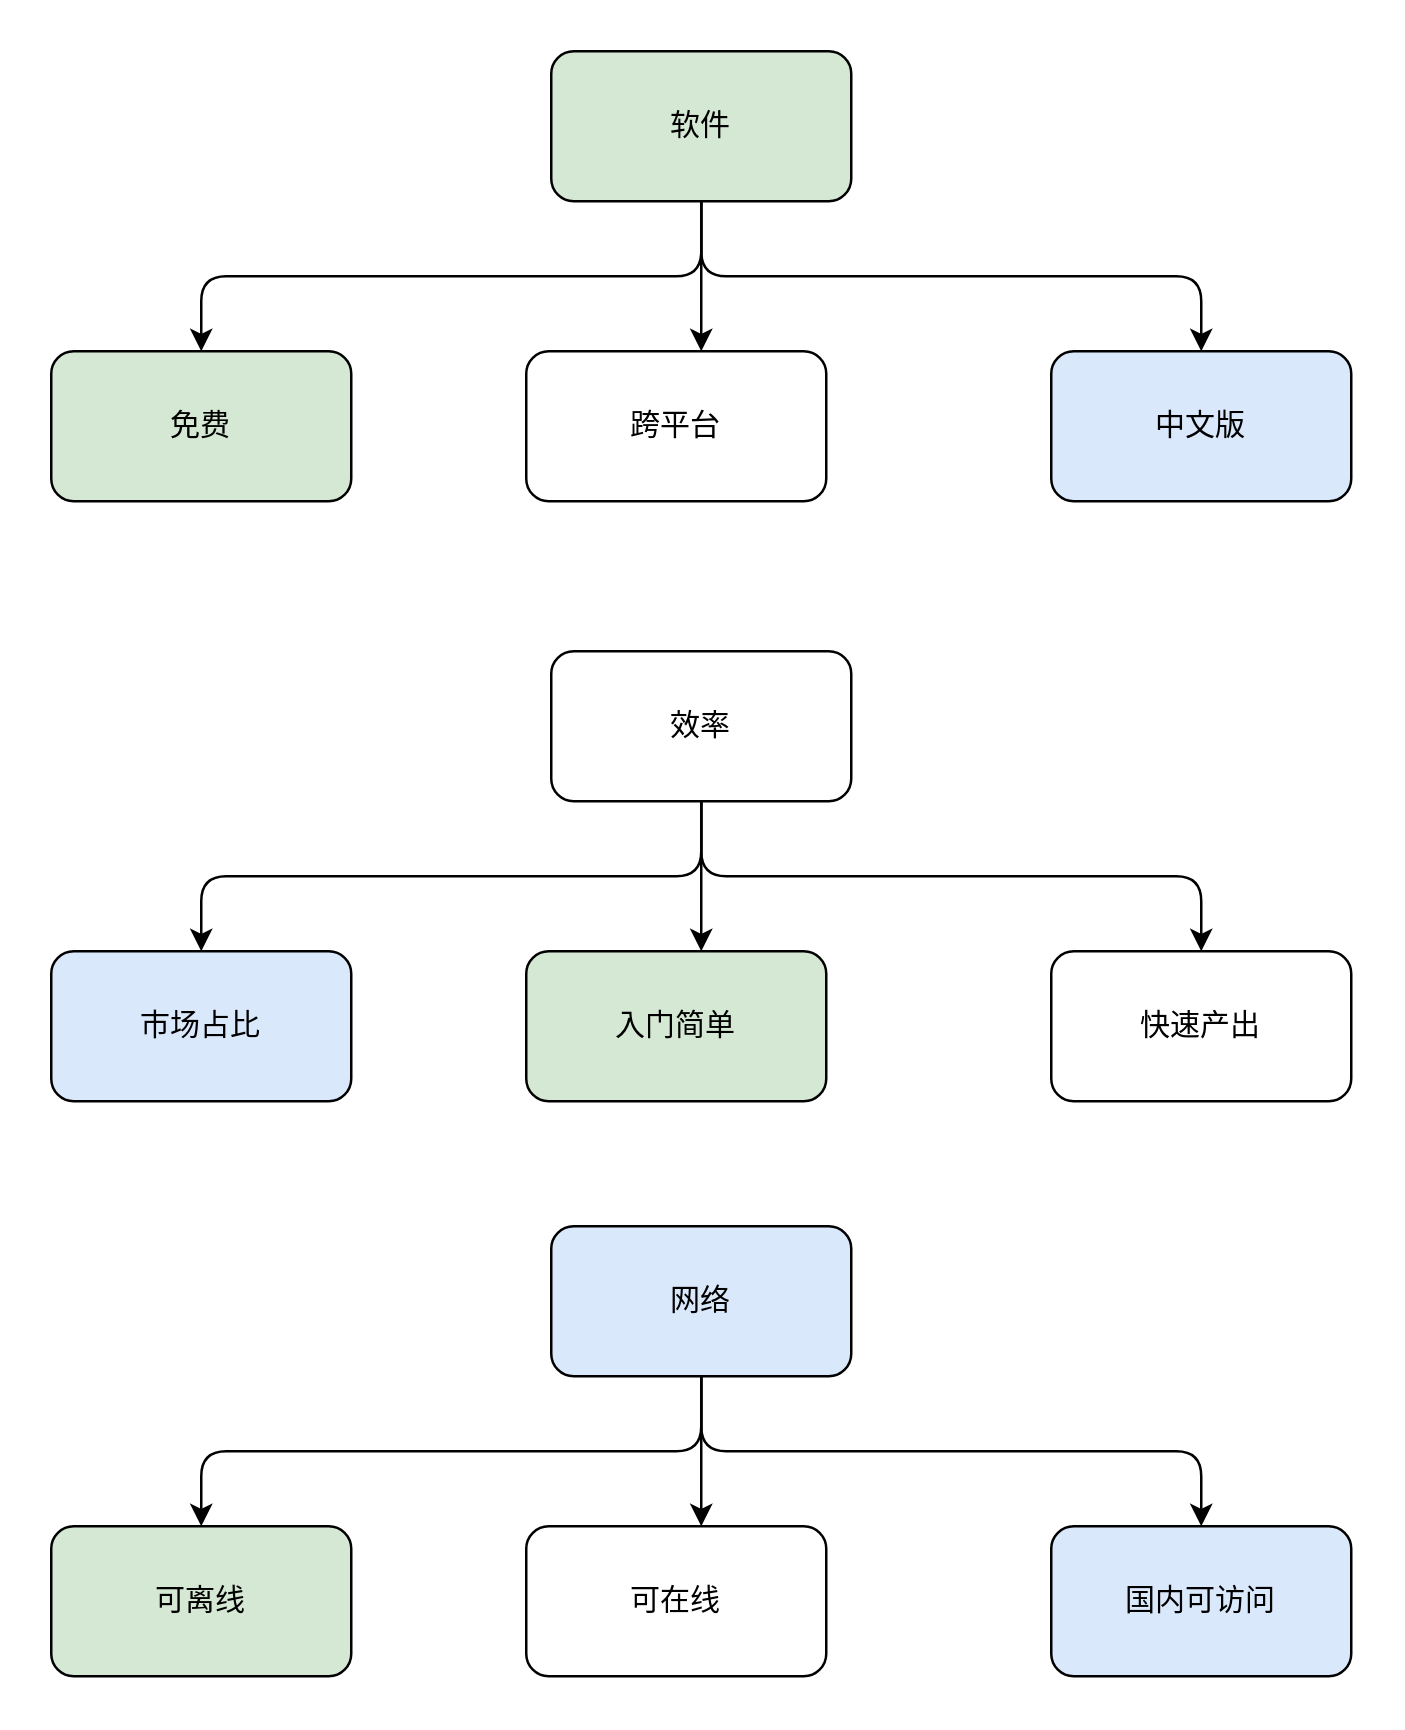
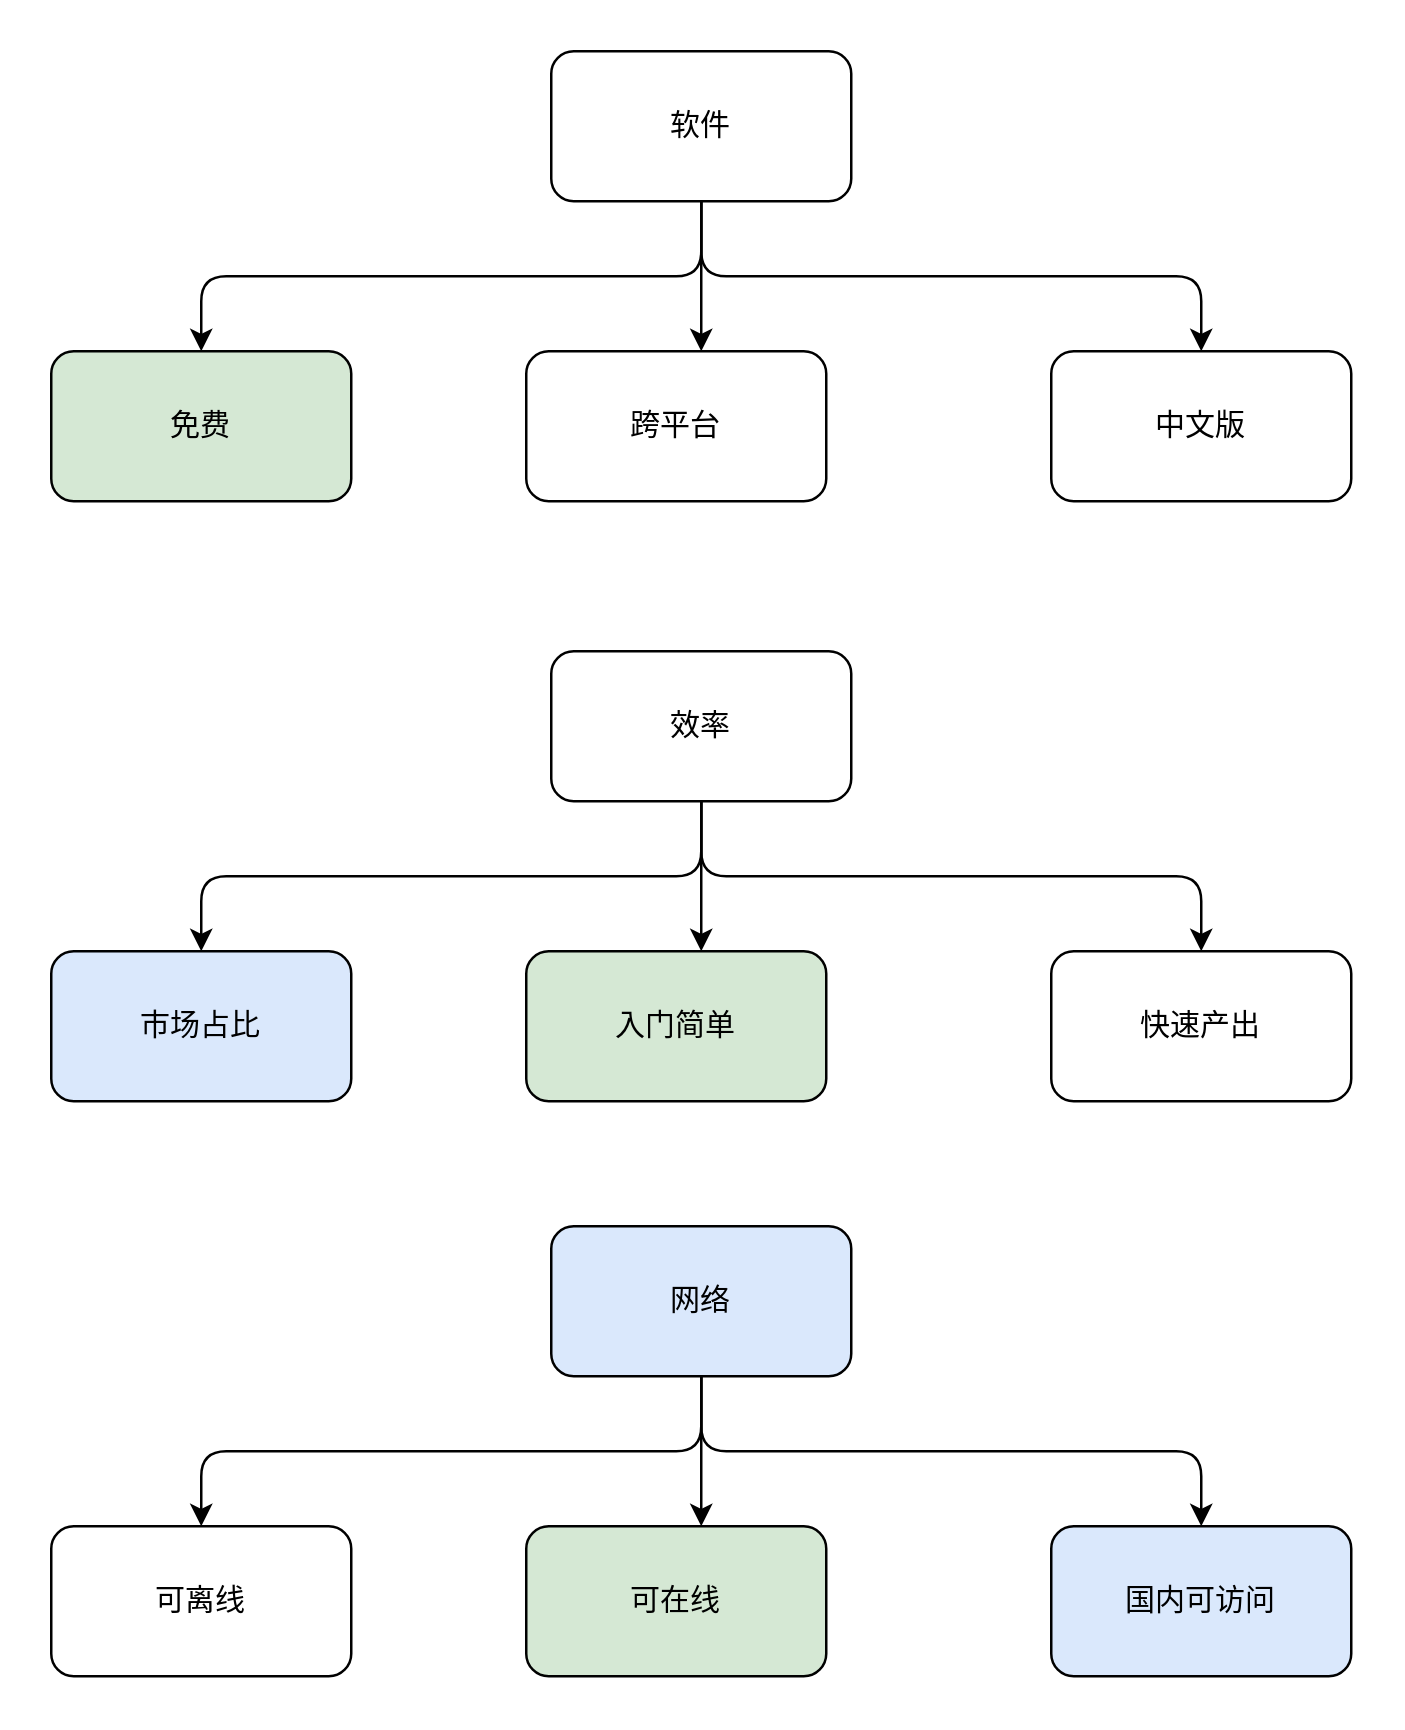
(701, 126) -> (701, 126)
(1201, 426) -> (1201, 426)
(201, 1601) -> (201, 1601)
(676, 1601) -> (676, 1601)
